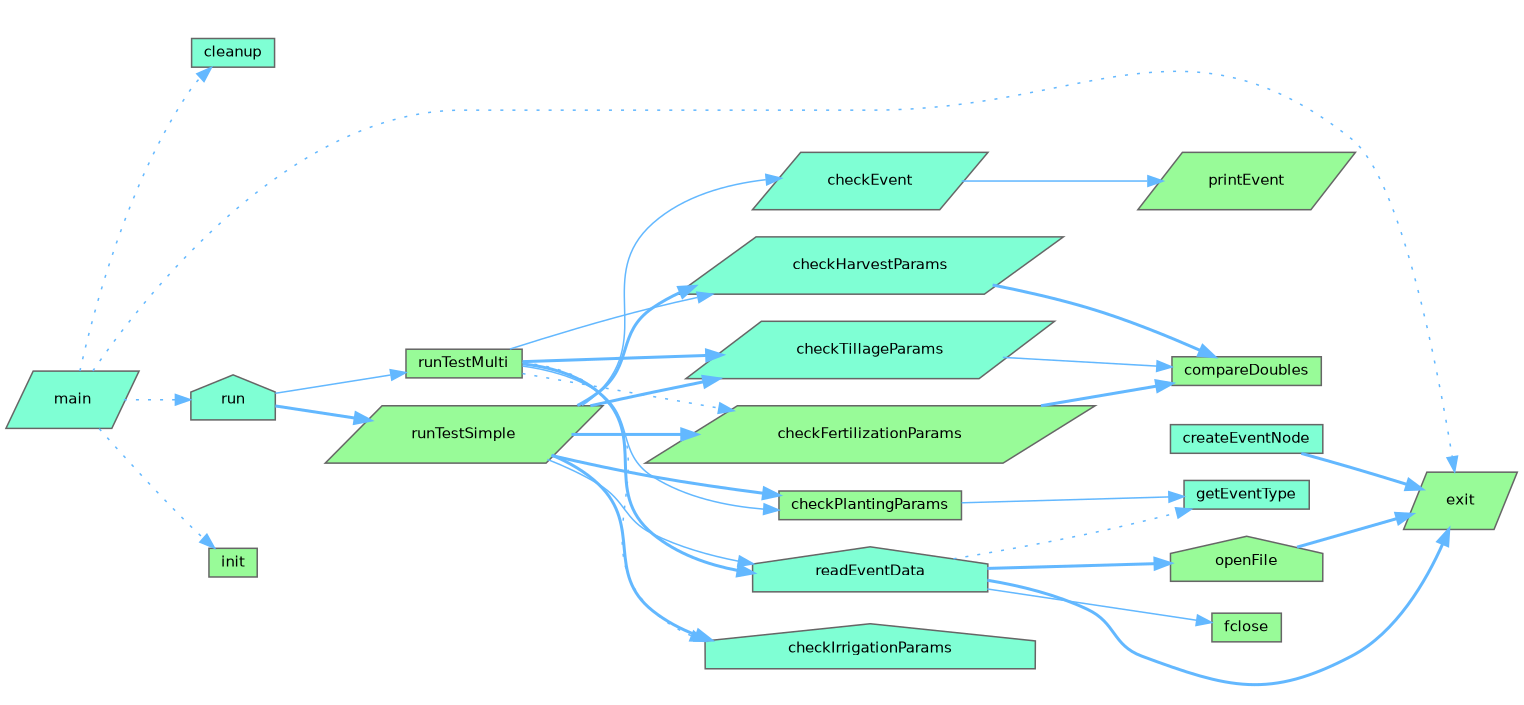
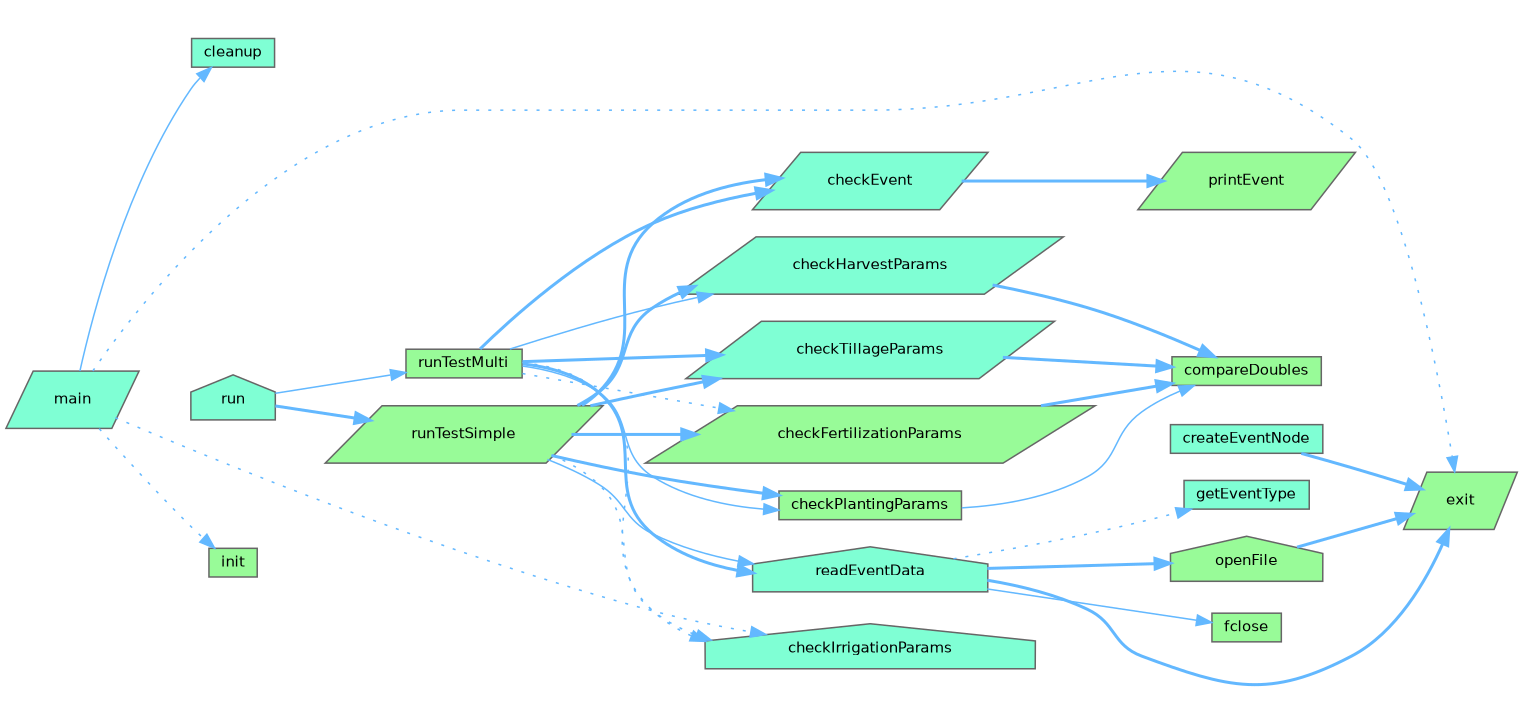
(1054, 181) -> (1054, 181)
(126, 218) -> (126, 218)
none -> (606, 249)
(630, 257) -> (630, 257)
(1080, 362) -> (1080, 362)
(149, 400) -> (428, 540)
(1065, 500) -> (1087, 477)
(624, 546) -> (624, 546)
